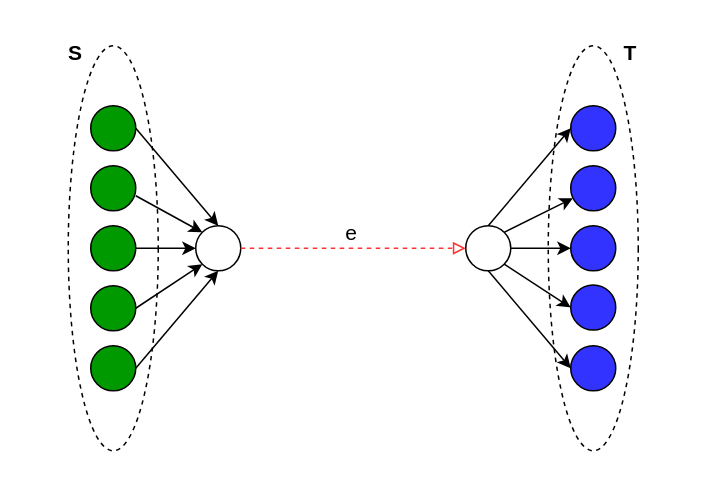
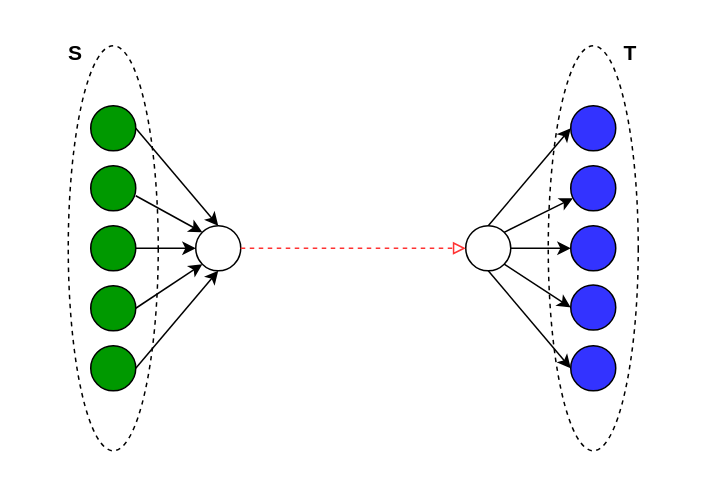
(351, 233) -> none
